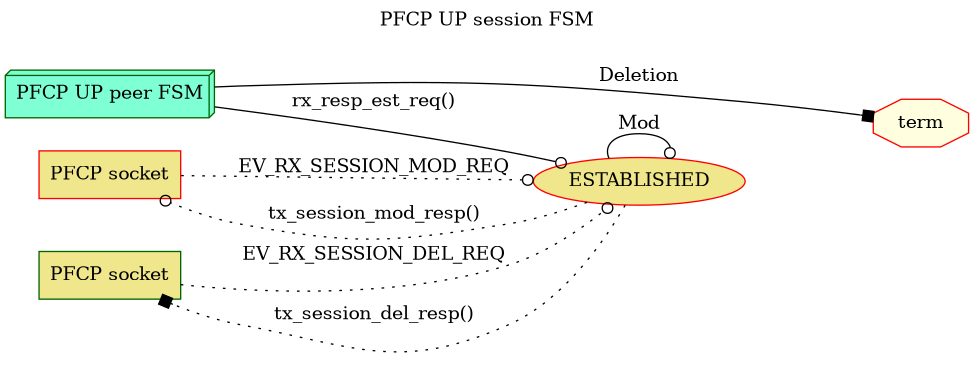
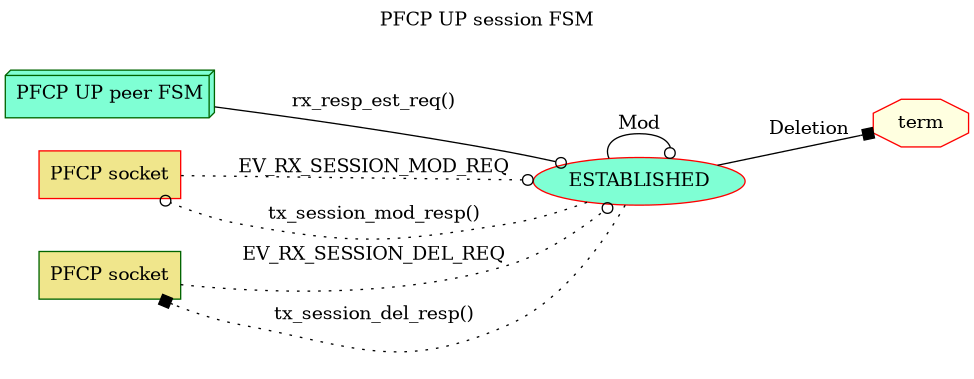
(538, 86) -> (789, 150)
(639, 181) -> (639, 181)
